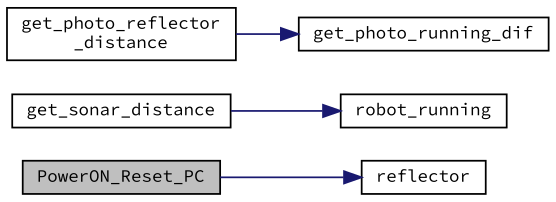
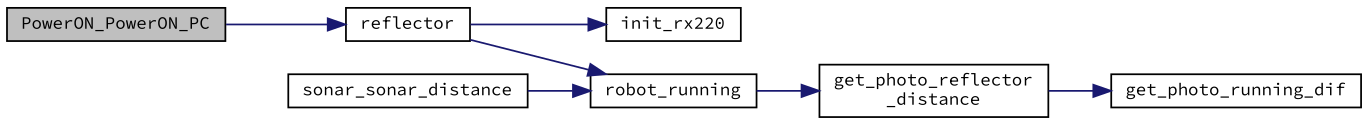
none -> (674, 24)
none -> (530, 55)
none -> (779, 91)
(121, 111) -> (408, 91)
(121, 177) -> (116, 24)
